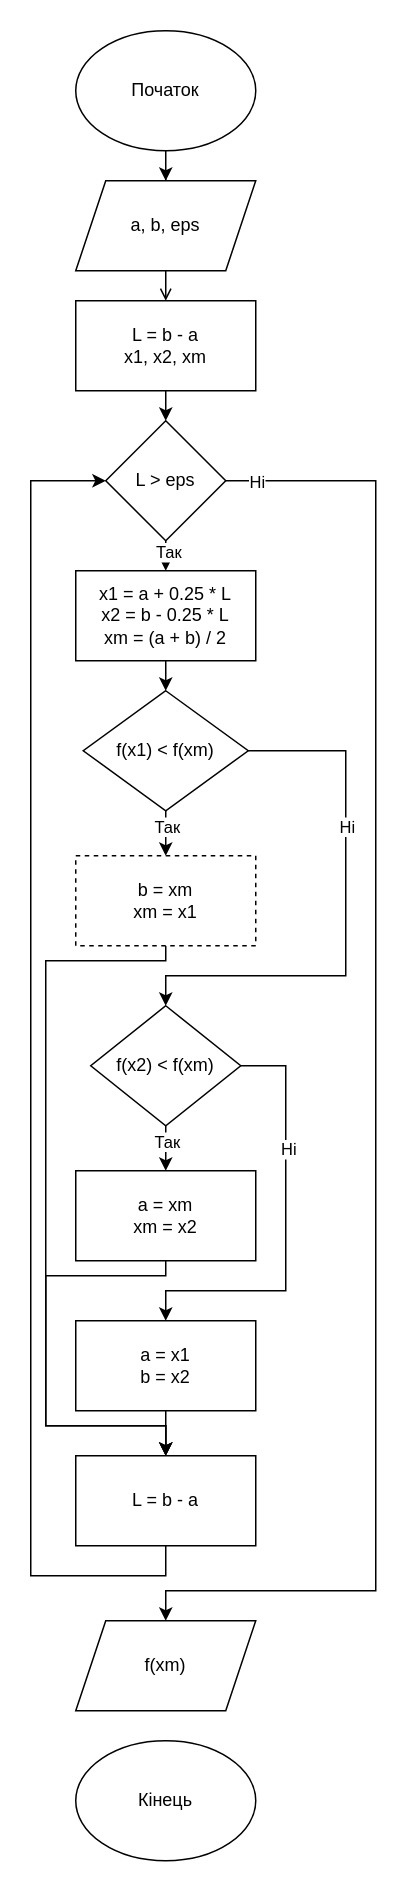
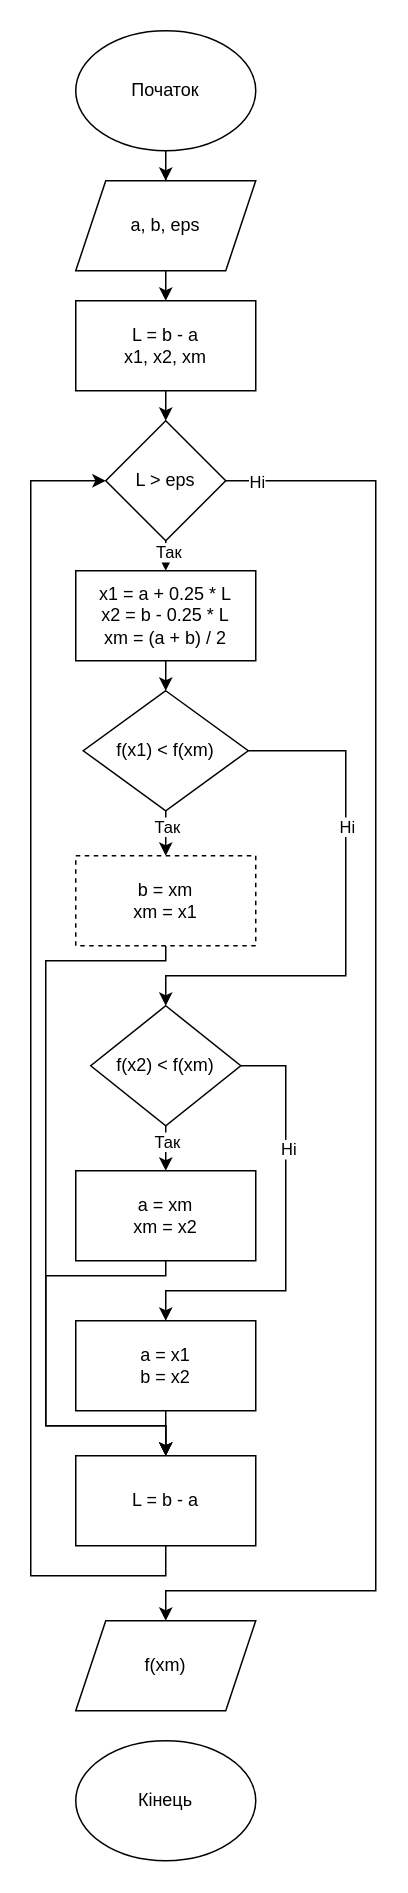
(166, 291) -> (166, 289)
